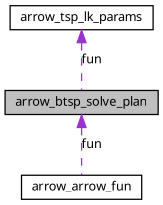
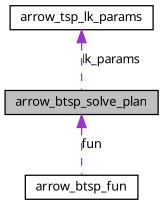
(92, 60) -> (111, 60)
(82, 187) -> (82, 187)
